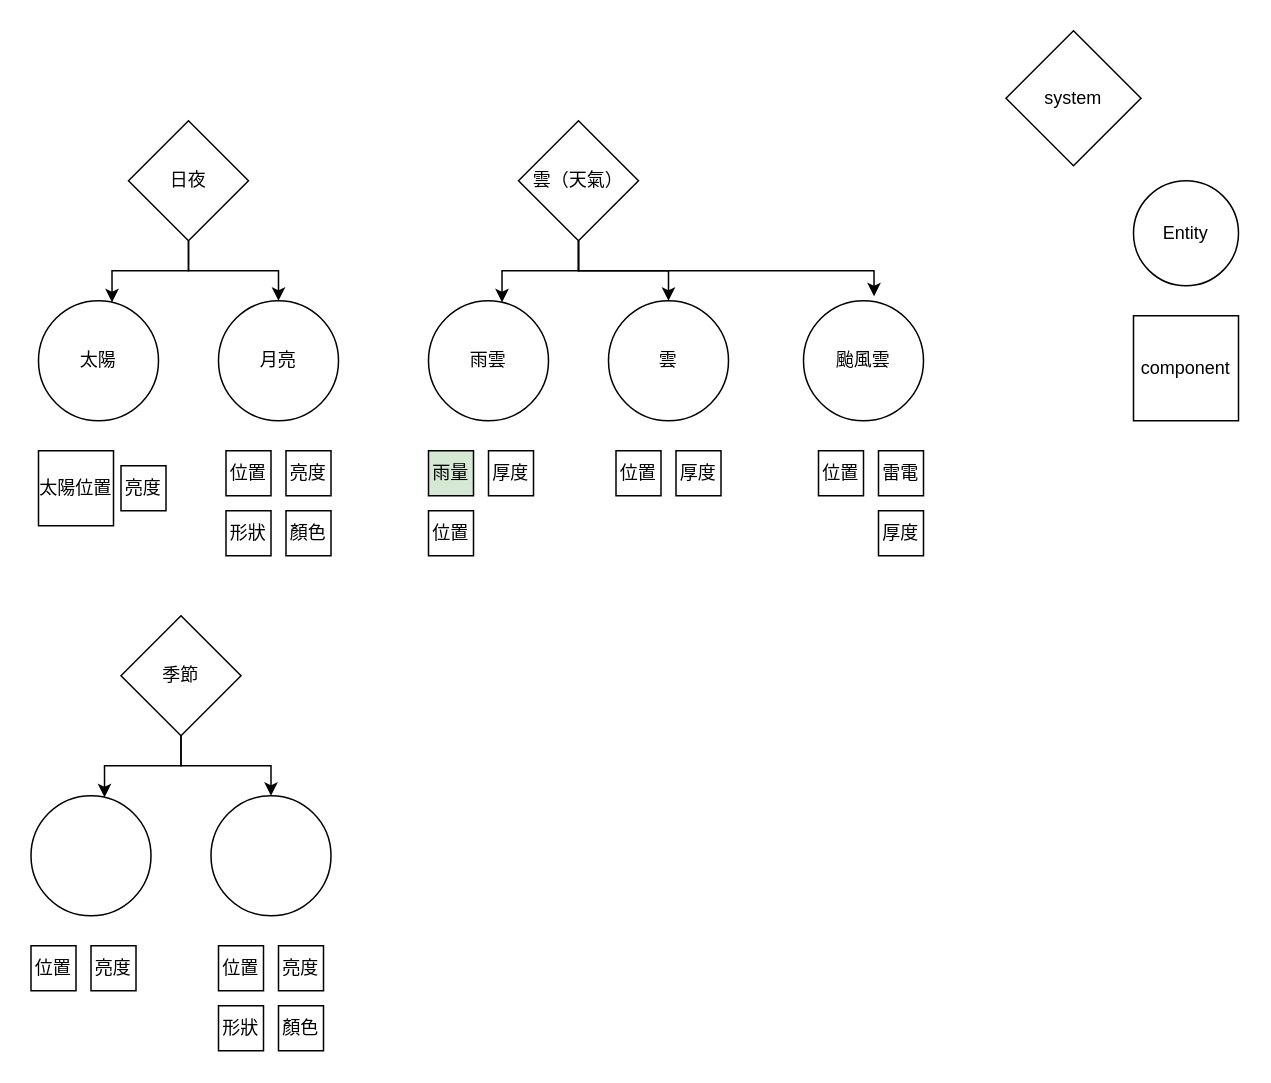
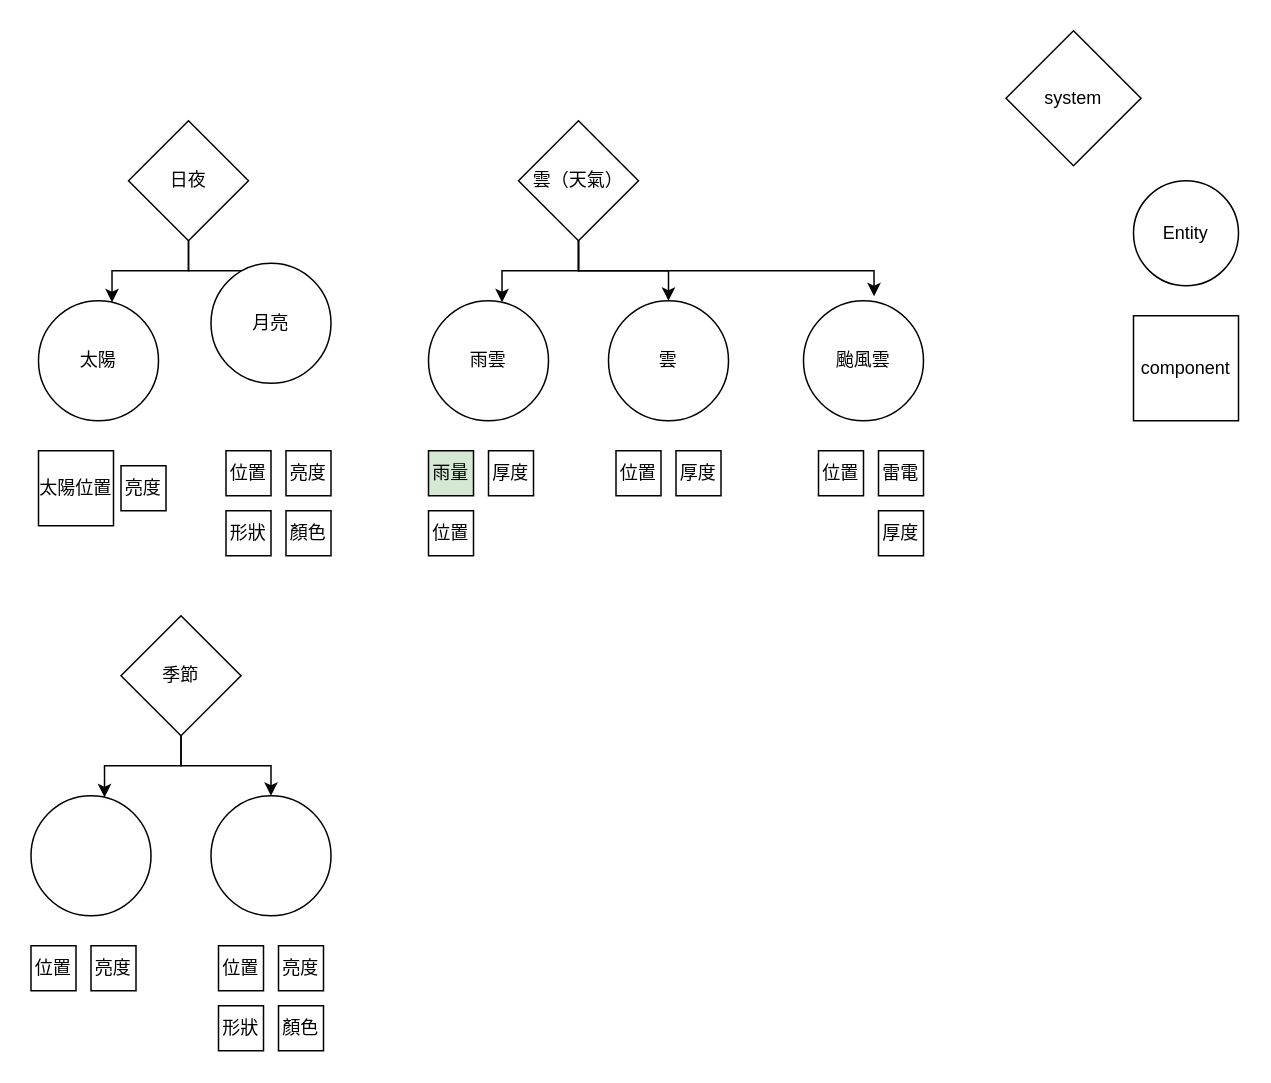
(278, 361) -> (271, 323)
